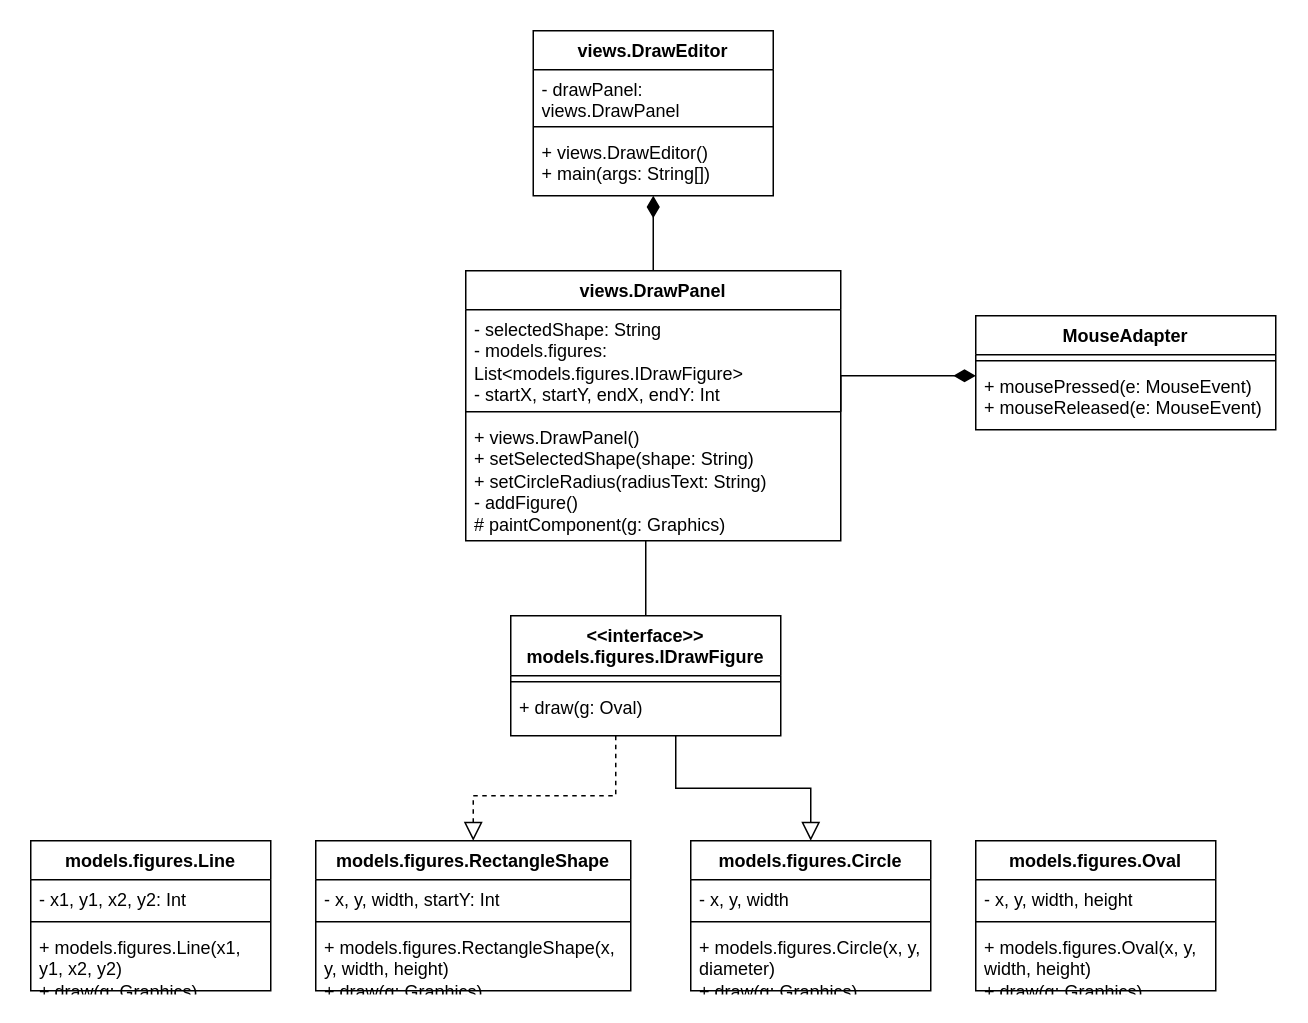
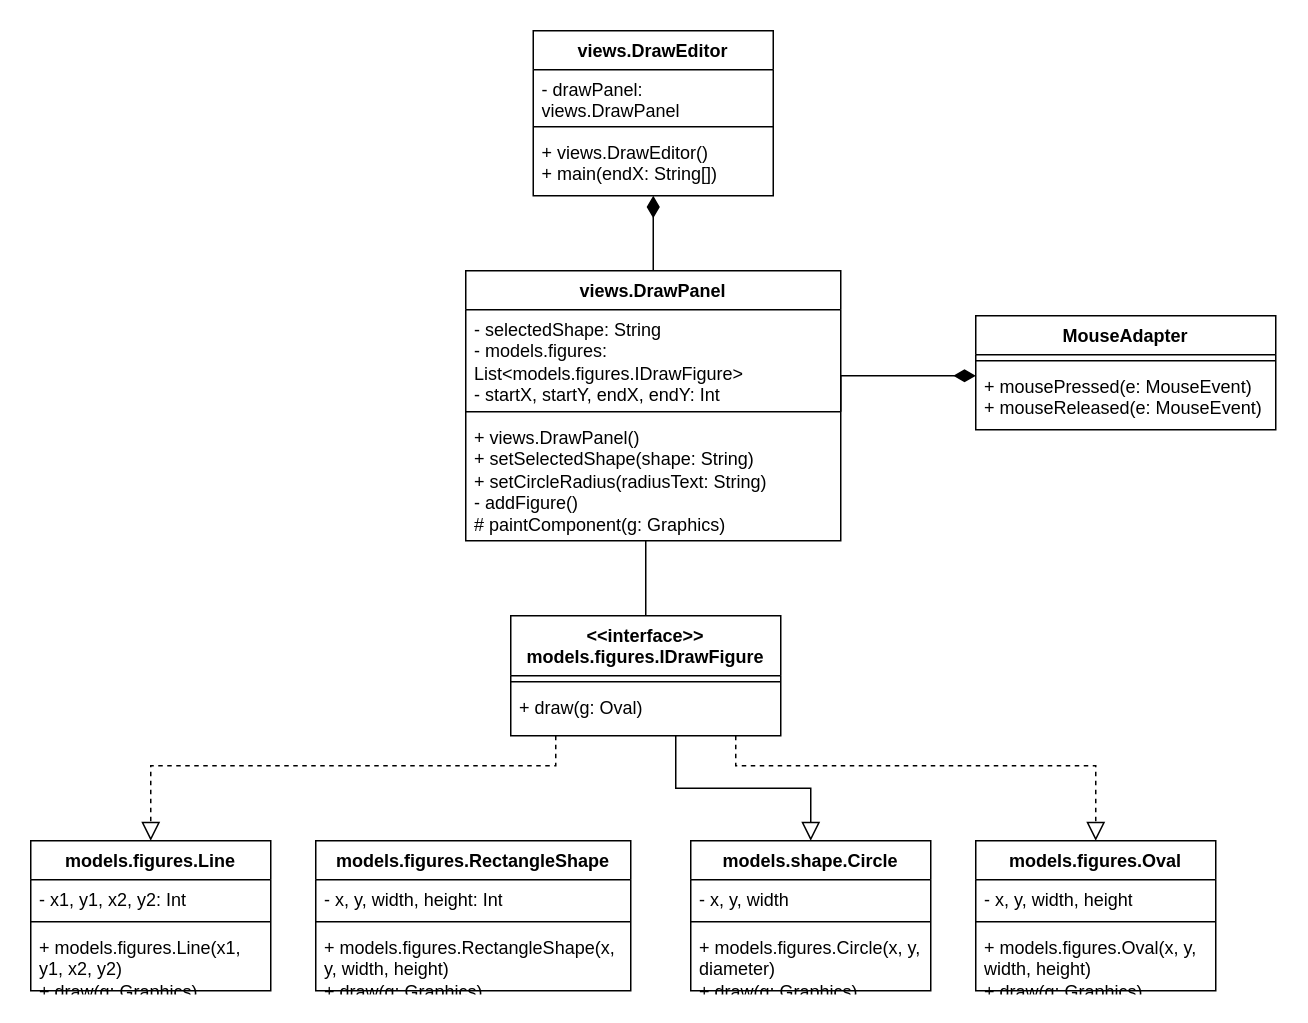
(641, 165) -> (641, 165)
none -> (340, 766)
none -> (930, 766)
(561, 796) -> none
(811, 862) -> (811, 862)
(432, 901) -> (430, 901)
